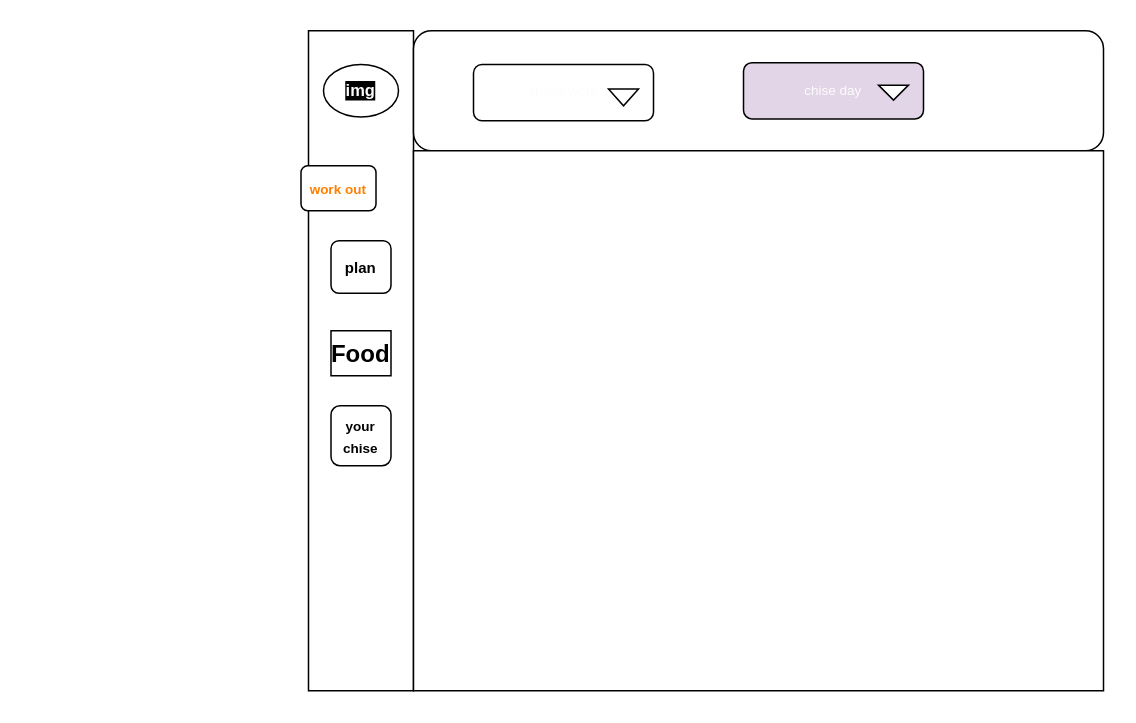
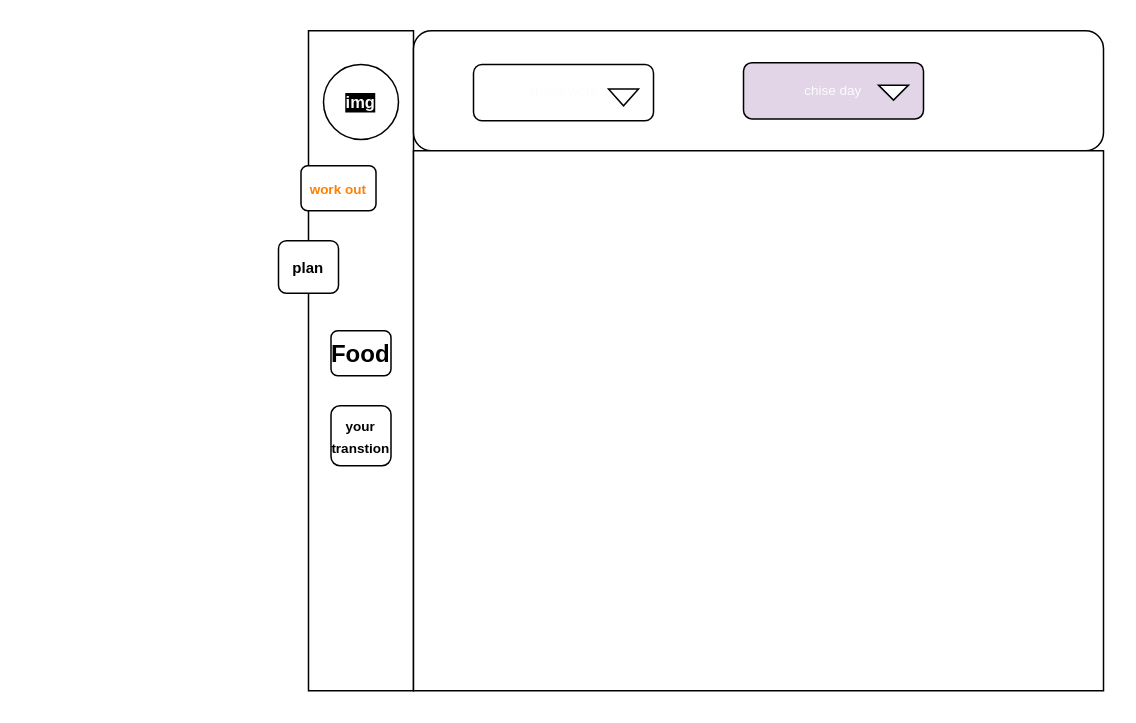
(361, 91) -> (361, 102)
(361, 267) -> (308, 267)
(361, 353) -> (361, 353)
(361, 436) -> (361, 436)
